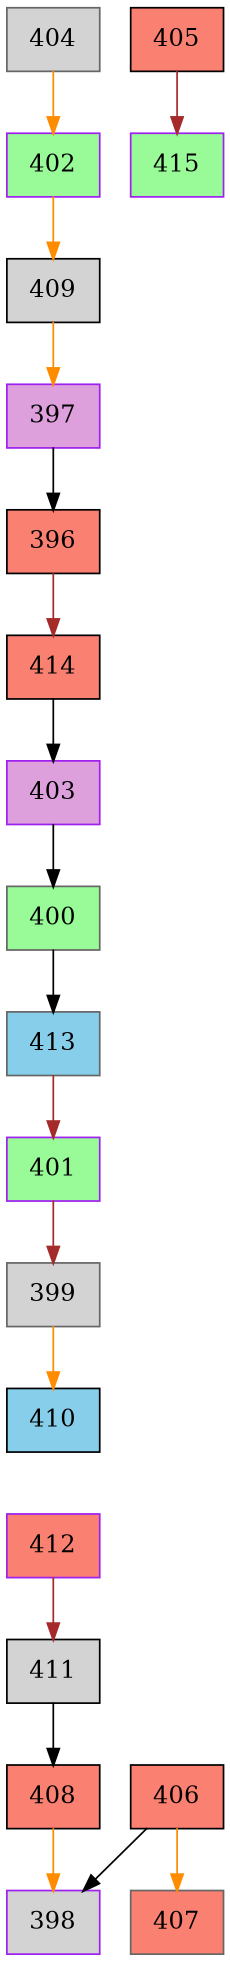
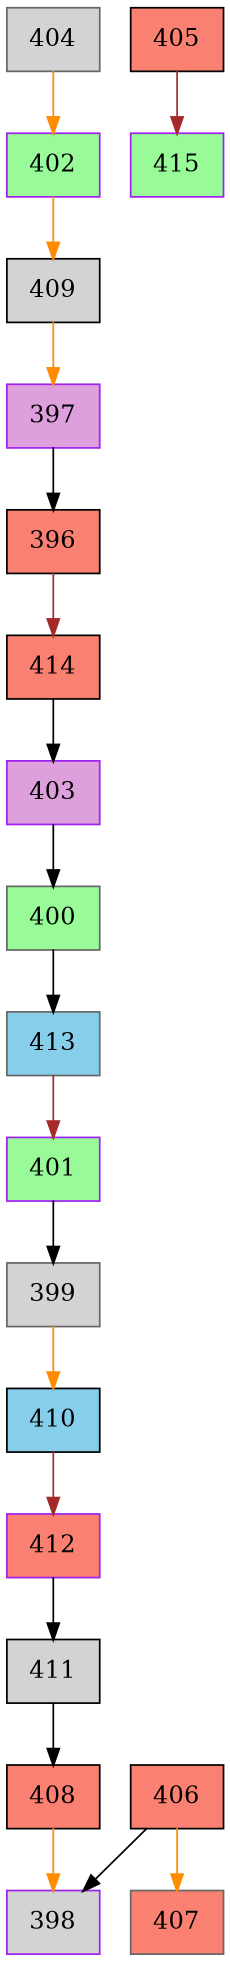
(53, 1223) -> (53, 1223)
none -> (53, 1475)
(53, 1600) -> (53, 1600)
